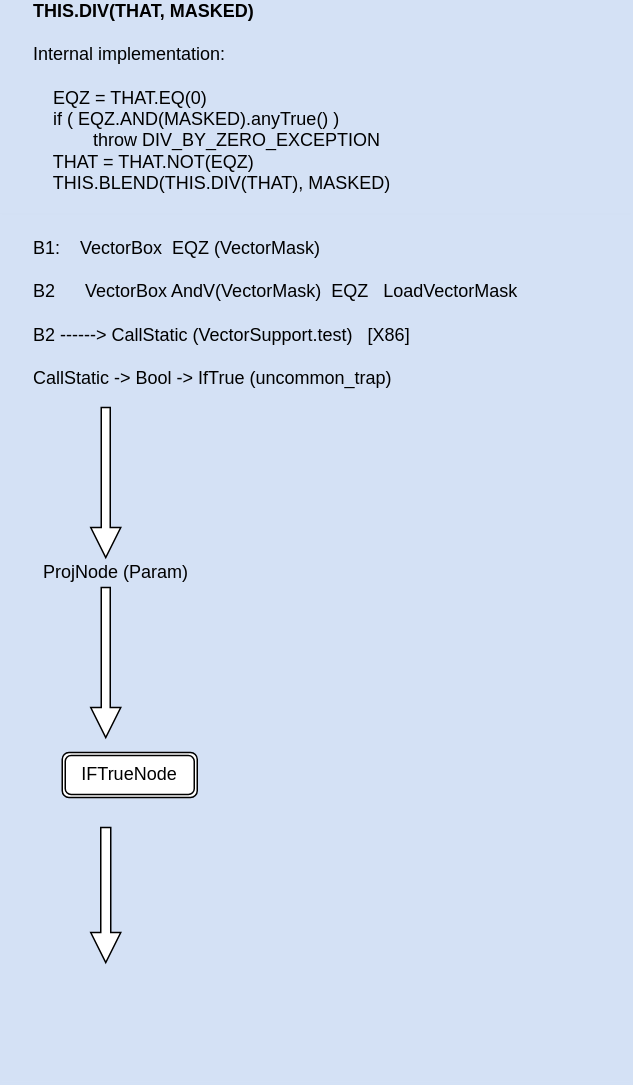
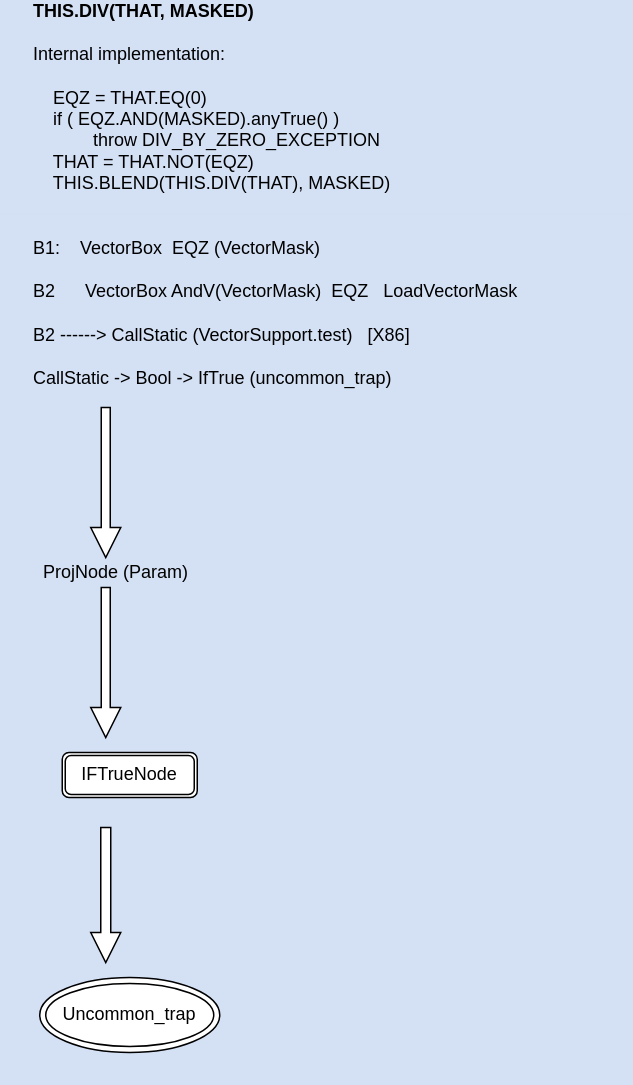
none -> (130, 1015)
